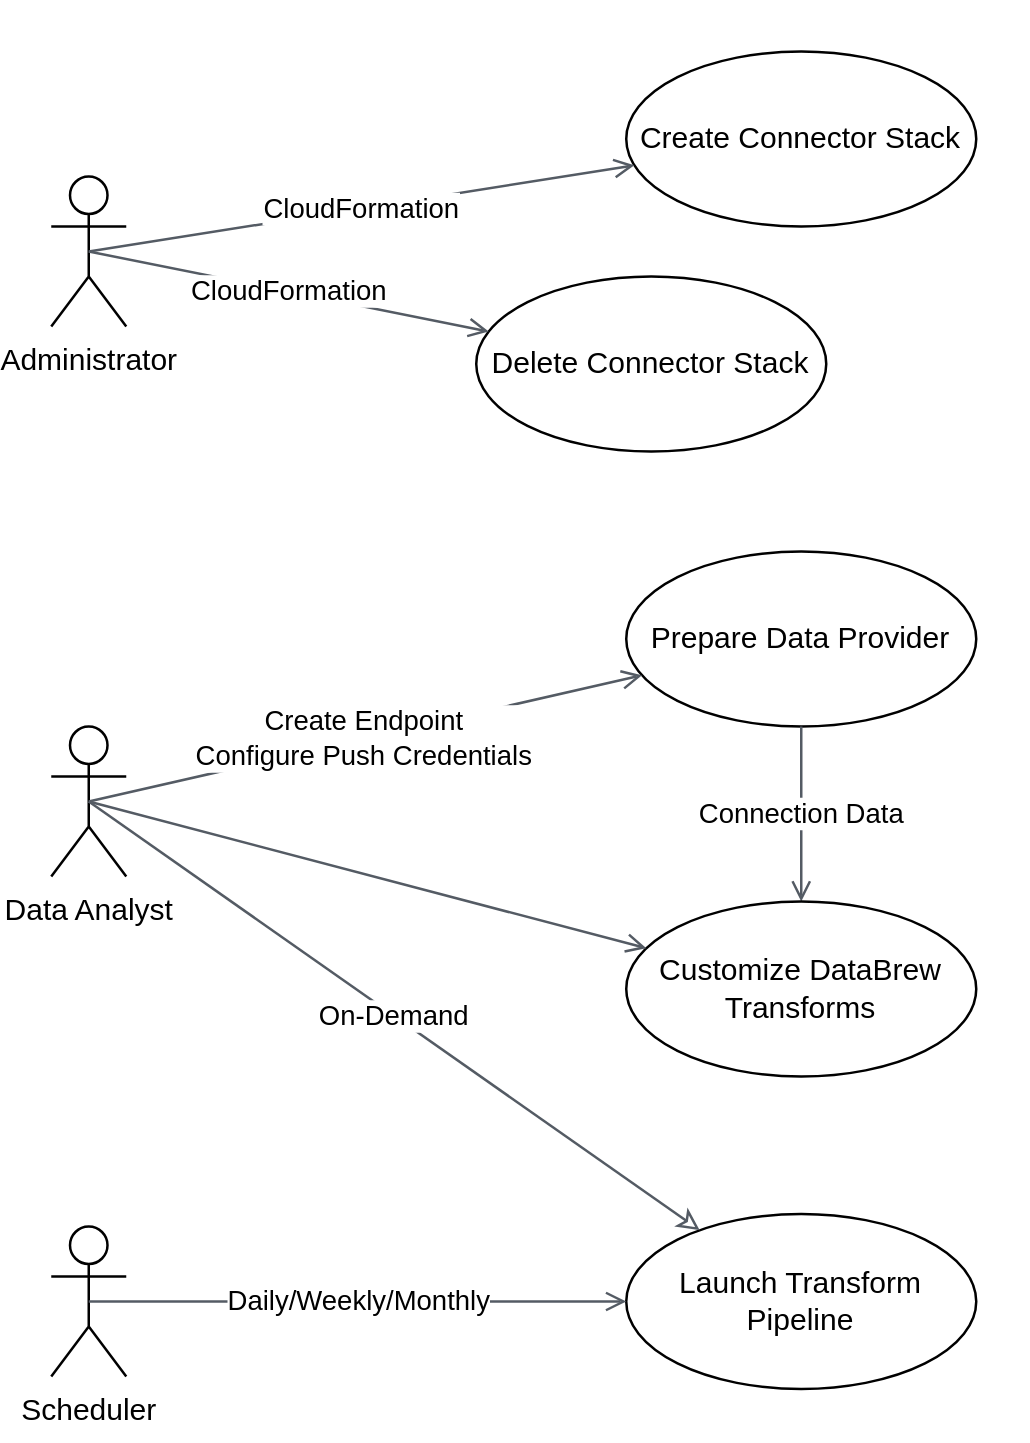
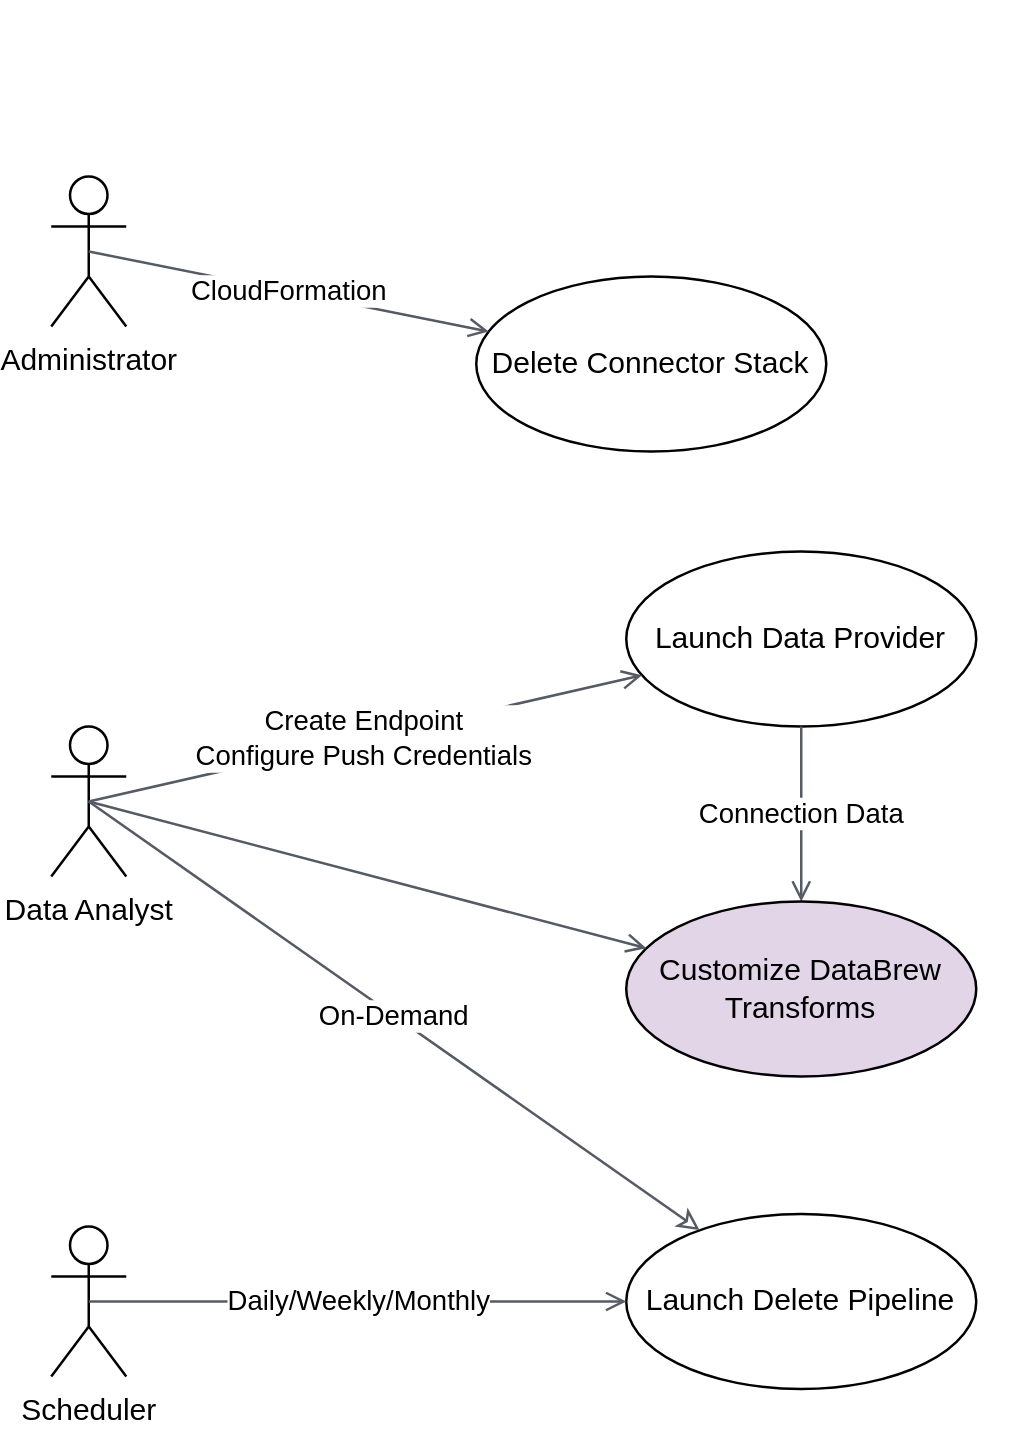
(801, 139) -> none
(542, 180) -> none
(801, 639) -> (801, 639)
(801, 989) -> (801, 989)
(801, 1301) -> (801, 1301)
